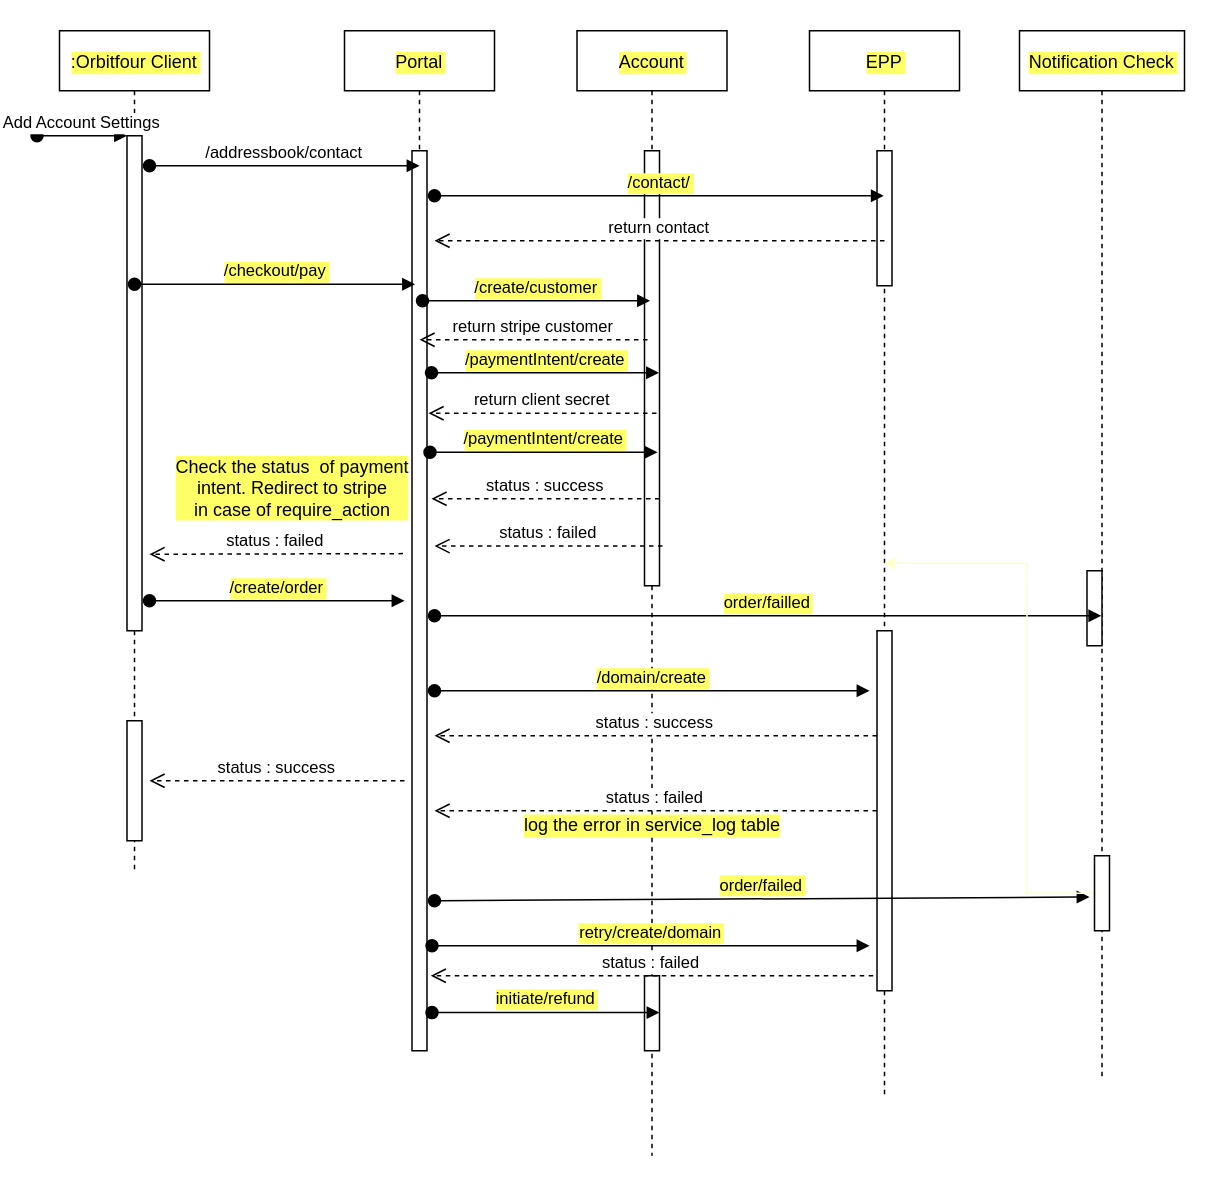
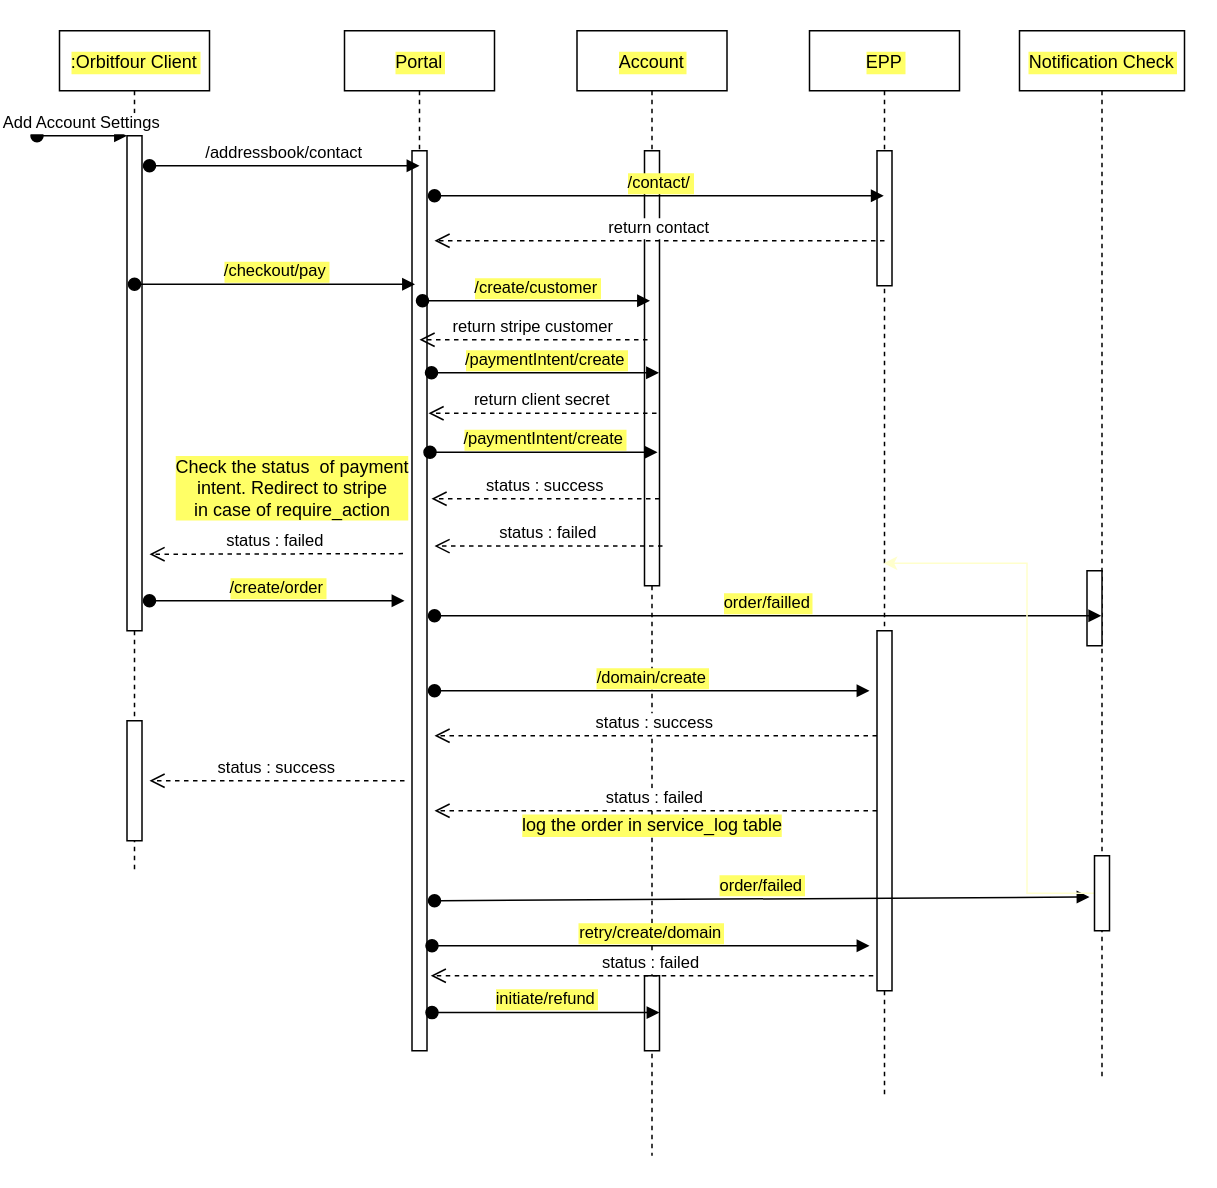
(653, 826) -> (653, 826)
